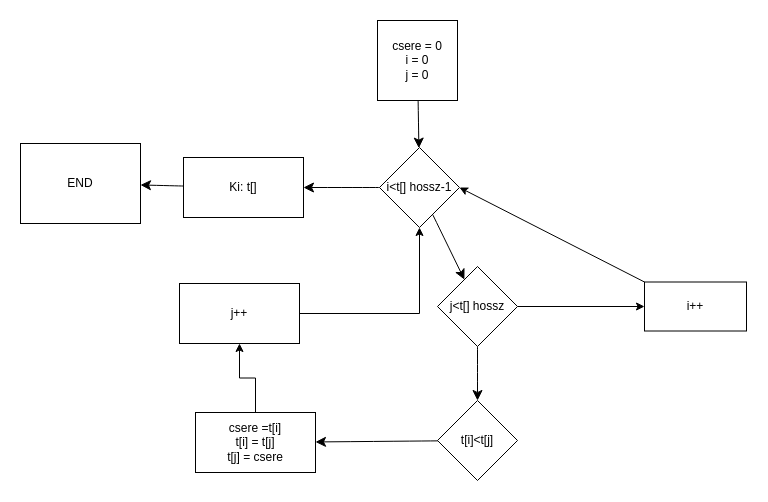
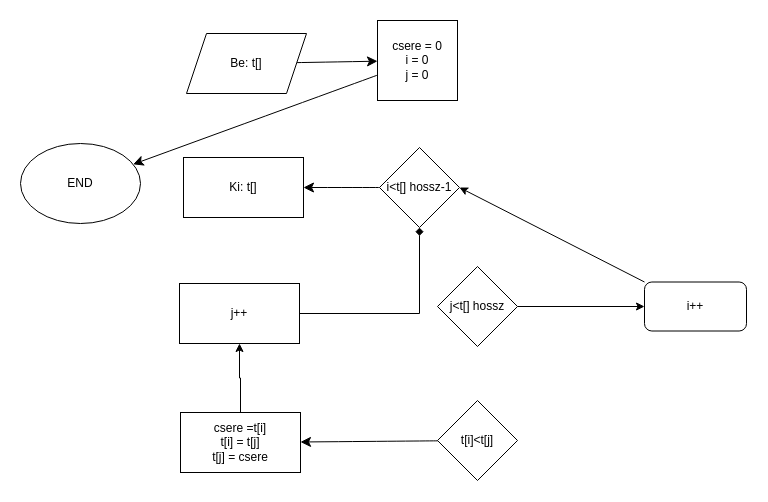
none -> (332, 62)
none -> (247, 64)
(418, 120) -> (258, 119)
(81, 184) -> (81, 184)
(165, 186) -> none
(420, 236) -> (420, 236)
(447, 244) -> none
(696, 307) -> (696, 307)
(478, 369) -> none
(256, 443) -> (241, 443)
